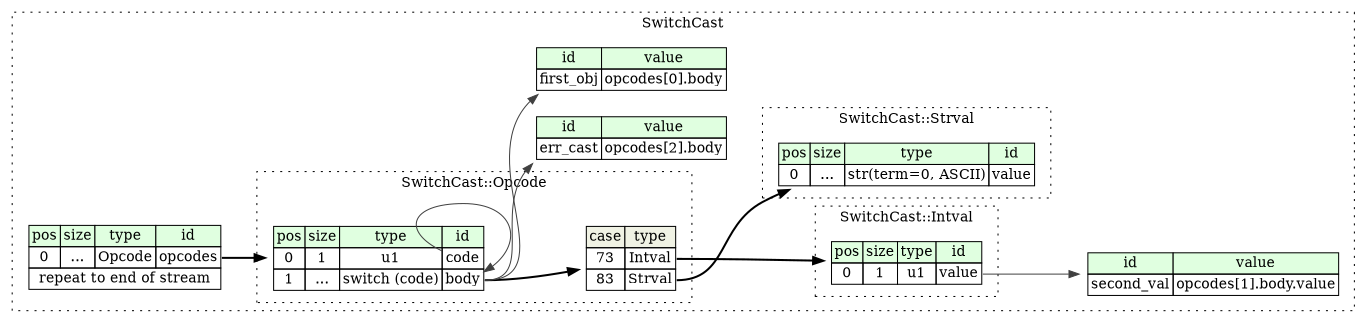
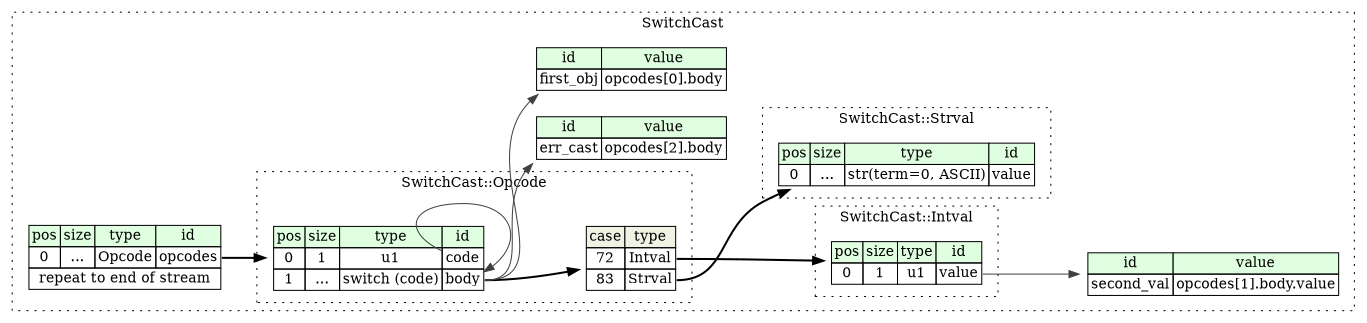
(606, 258) -> (606, 258)
